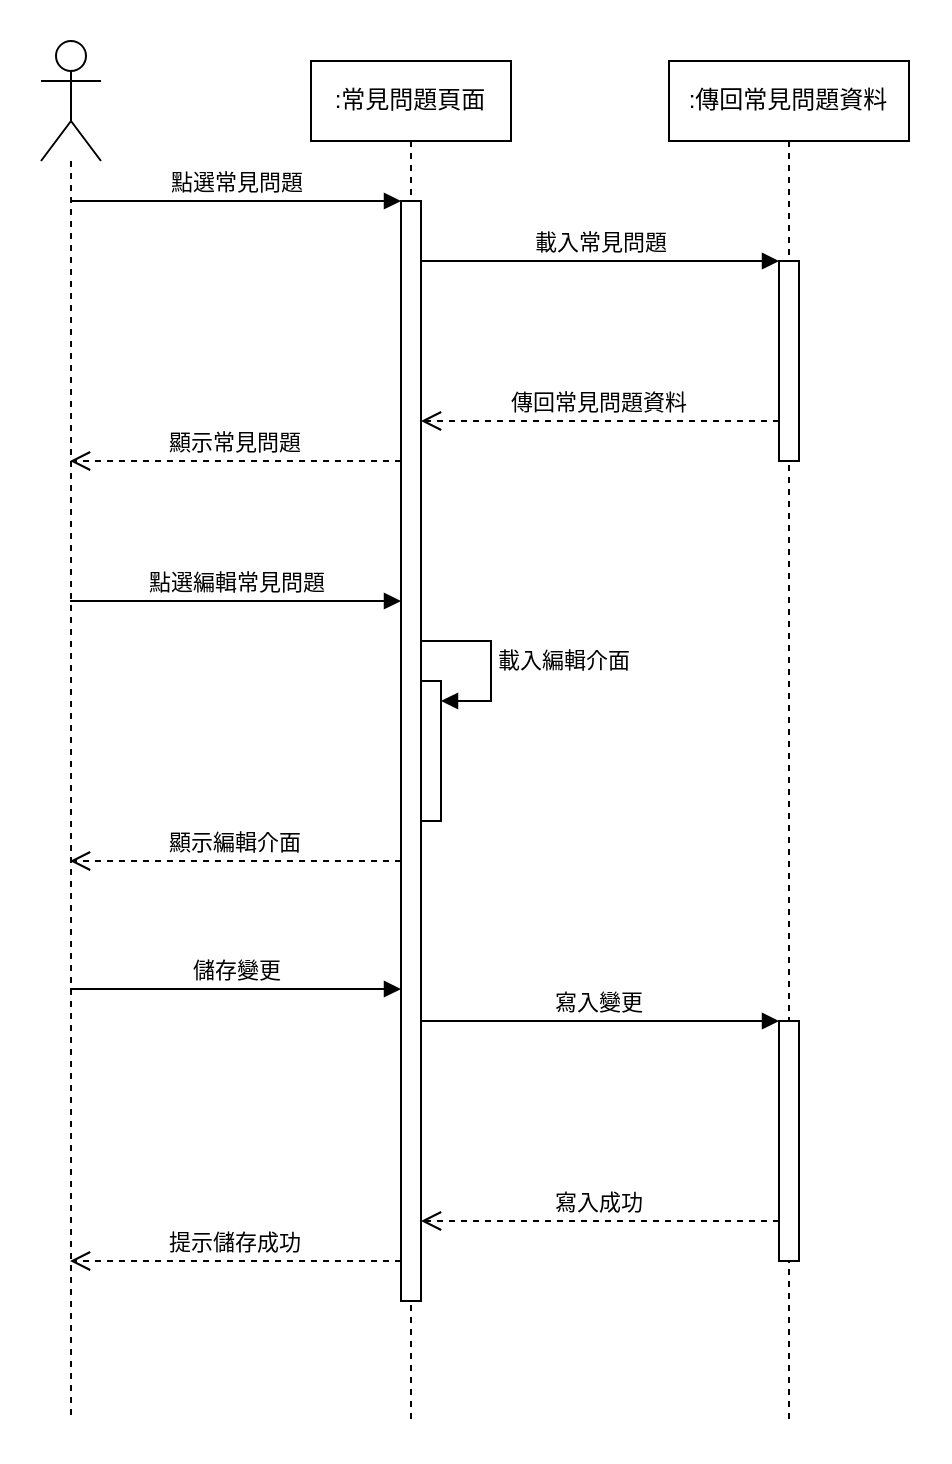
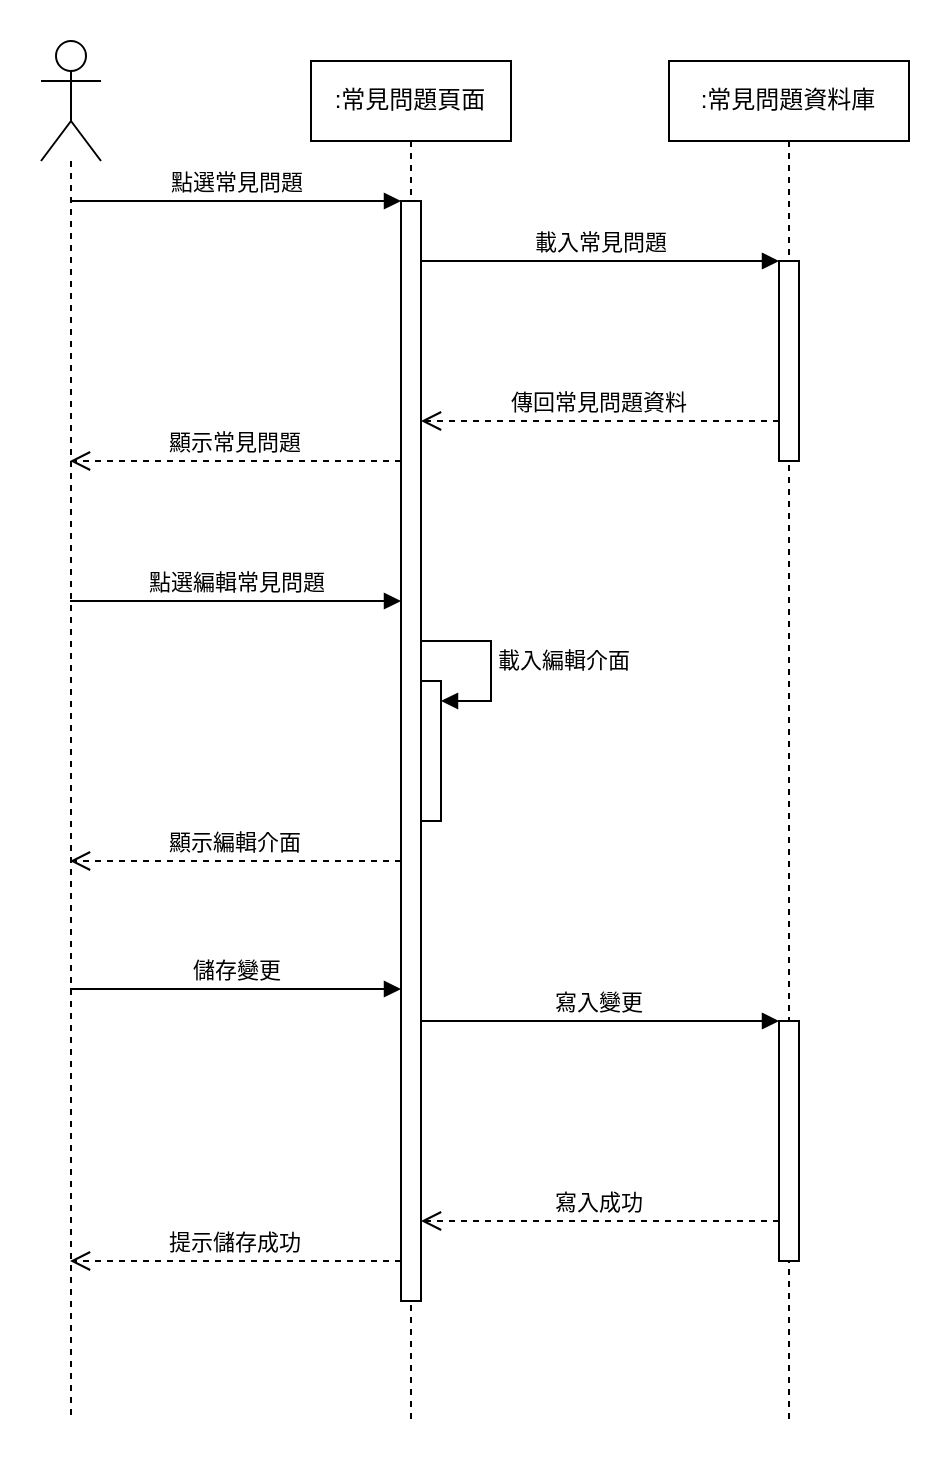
(789, 101) -> (789, 101)
